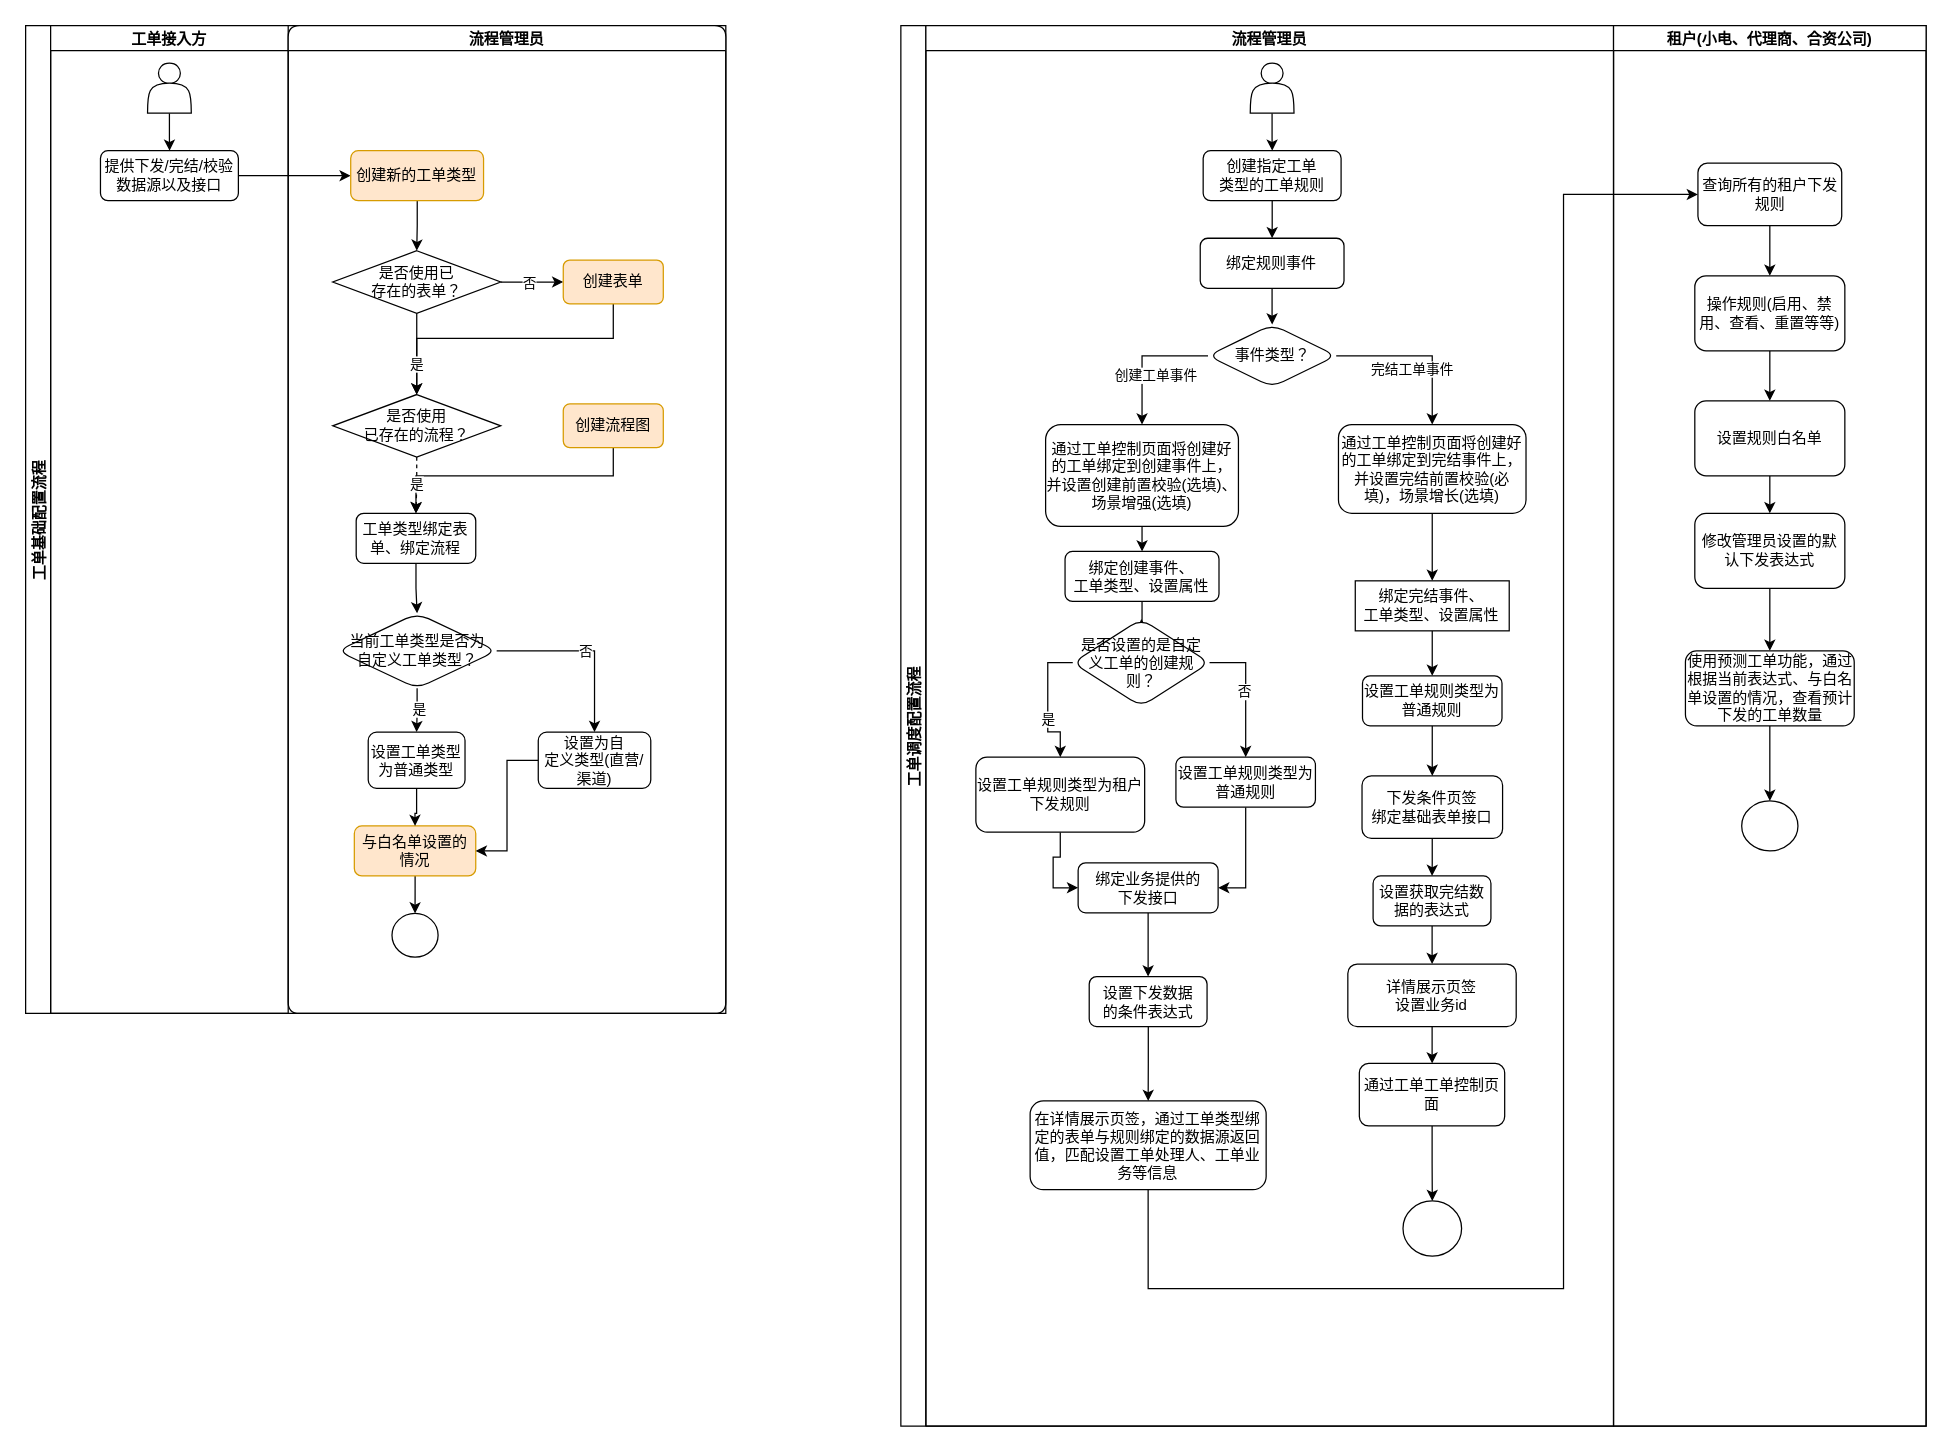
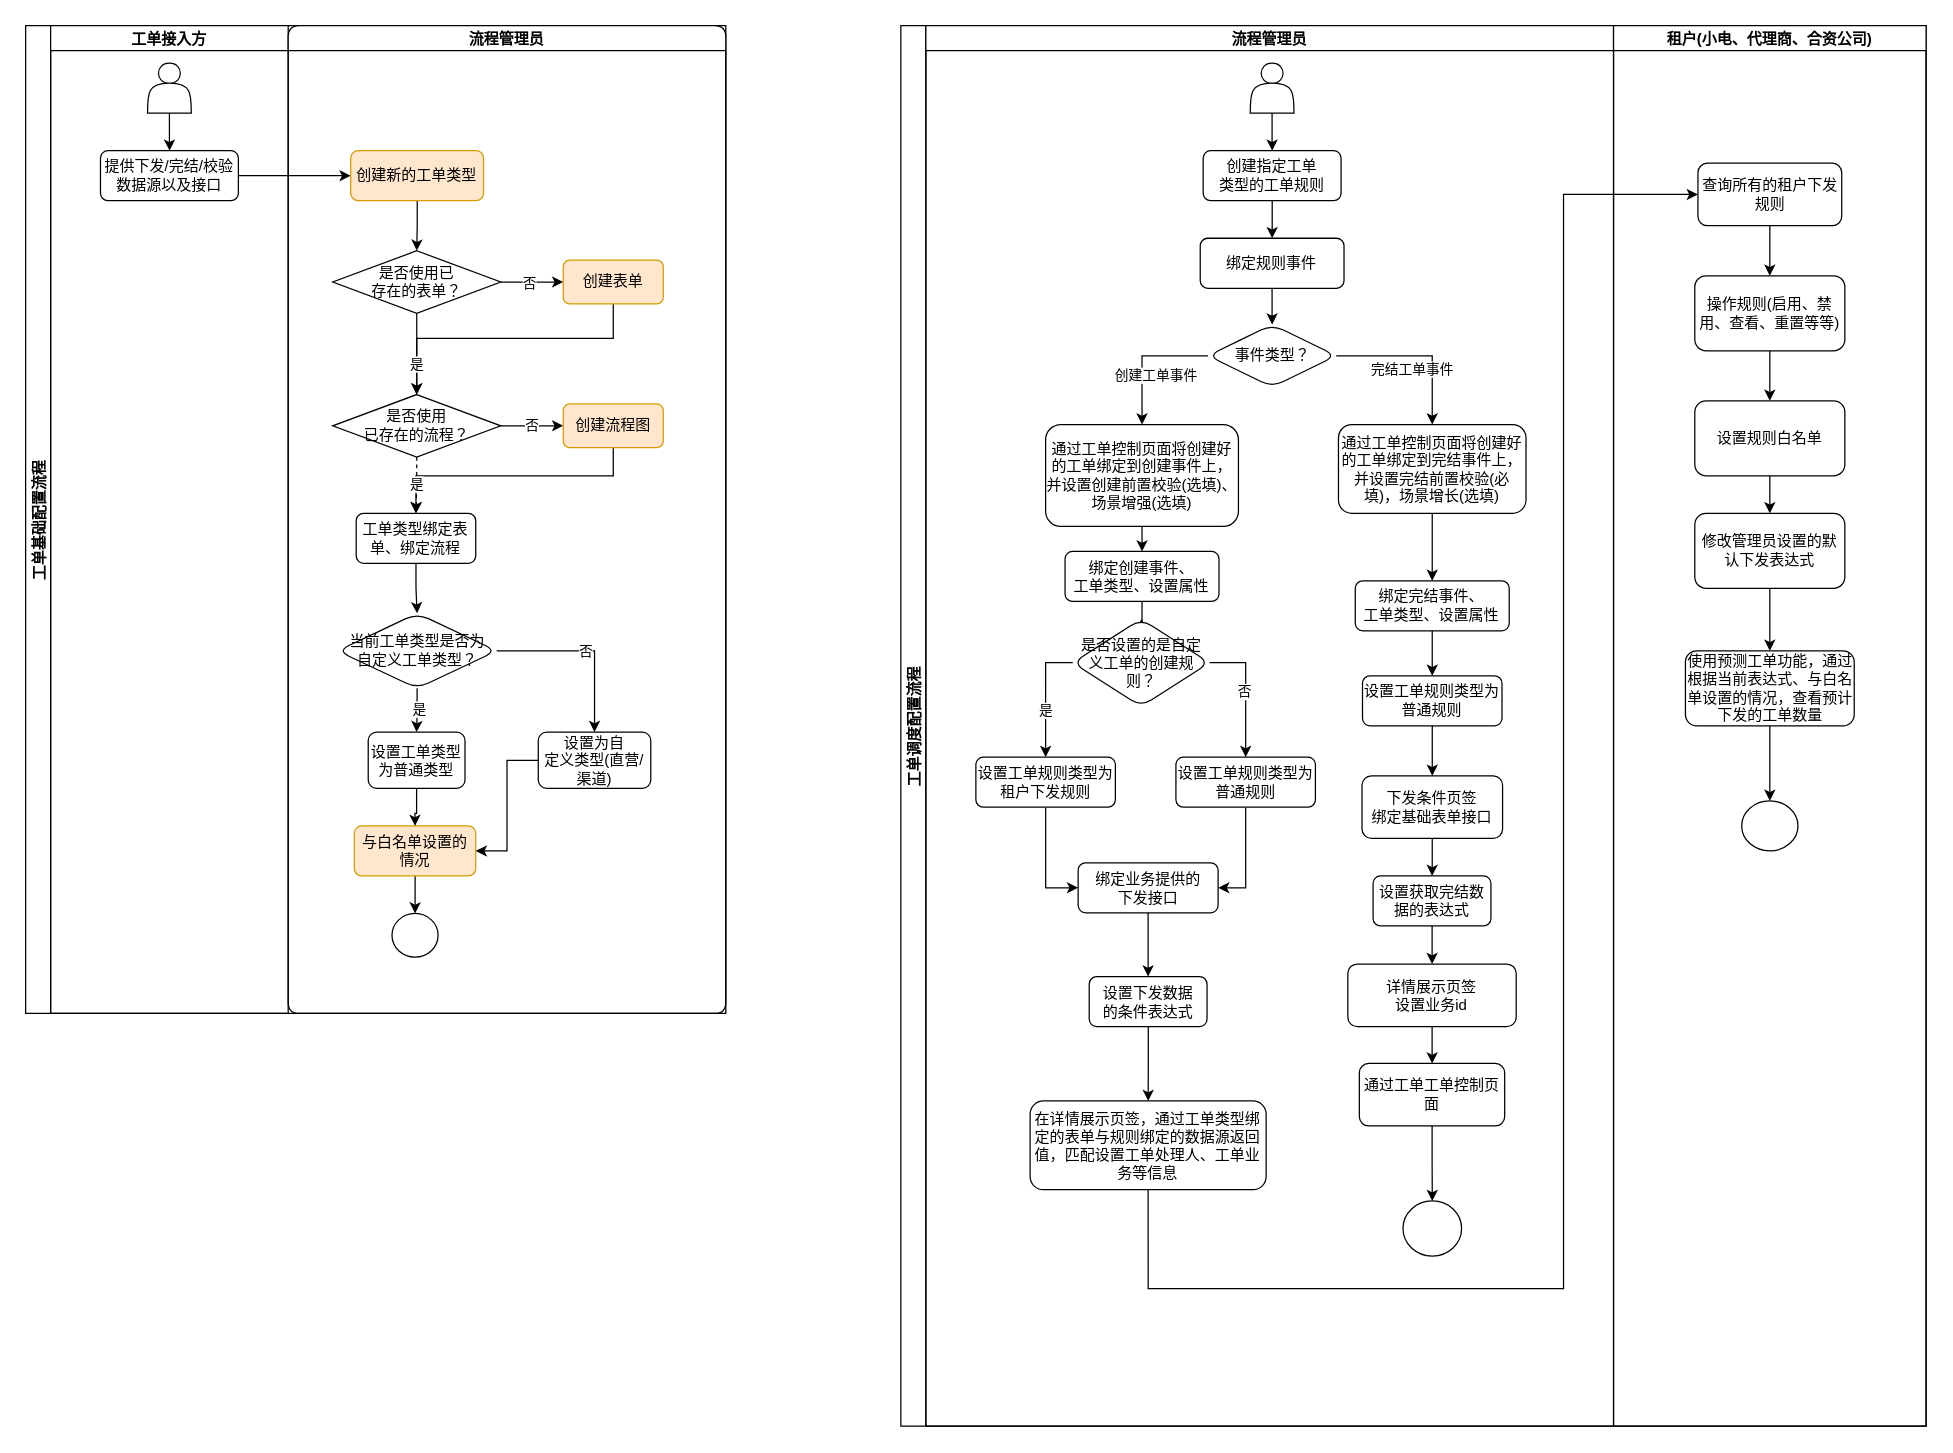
none -> (528, 426)
(1432, 606) -> (1432, 606)
(1060, 794) -> (1045, 782)
